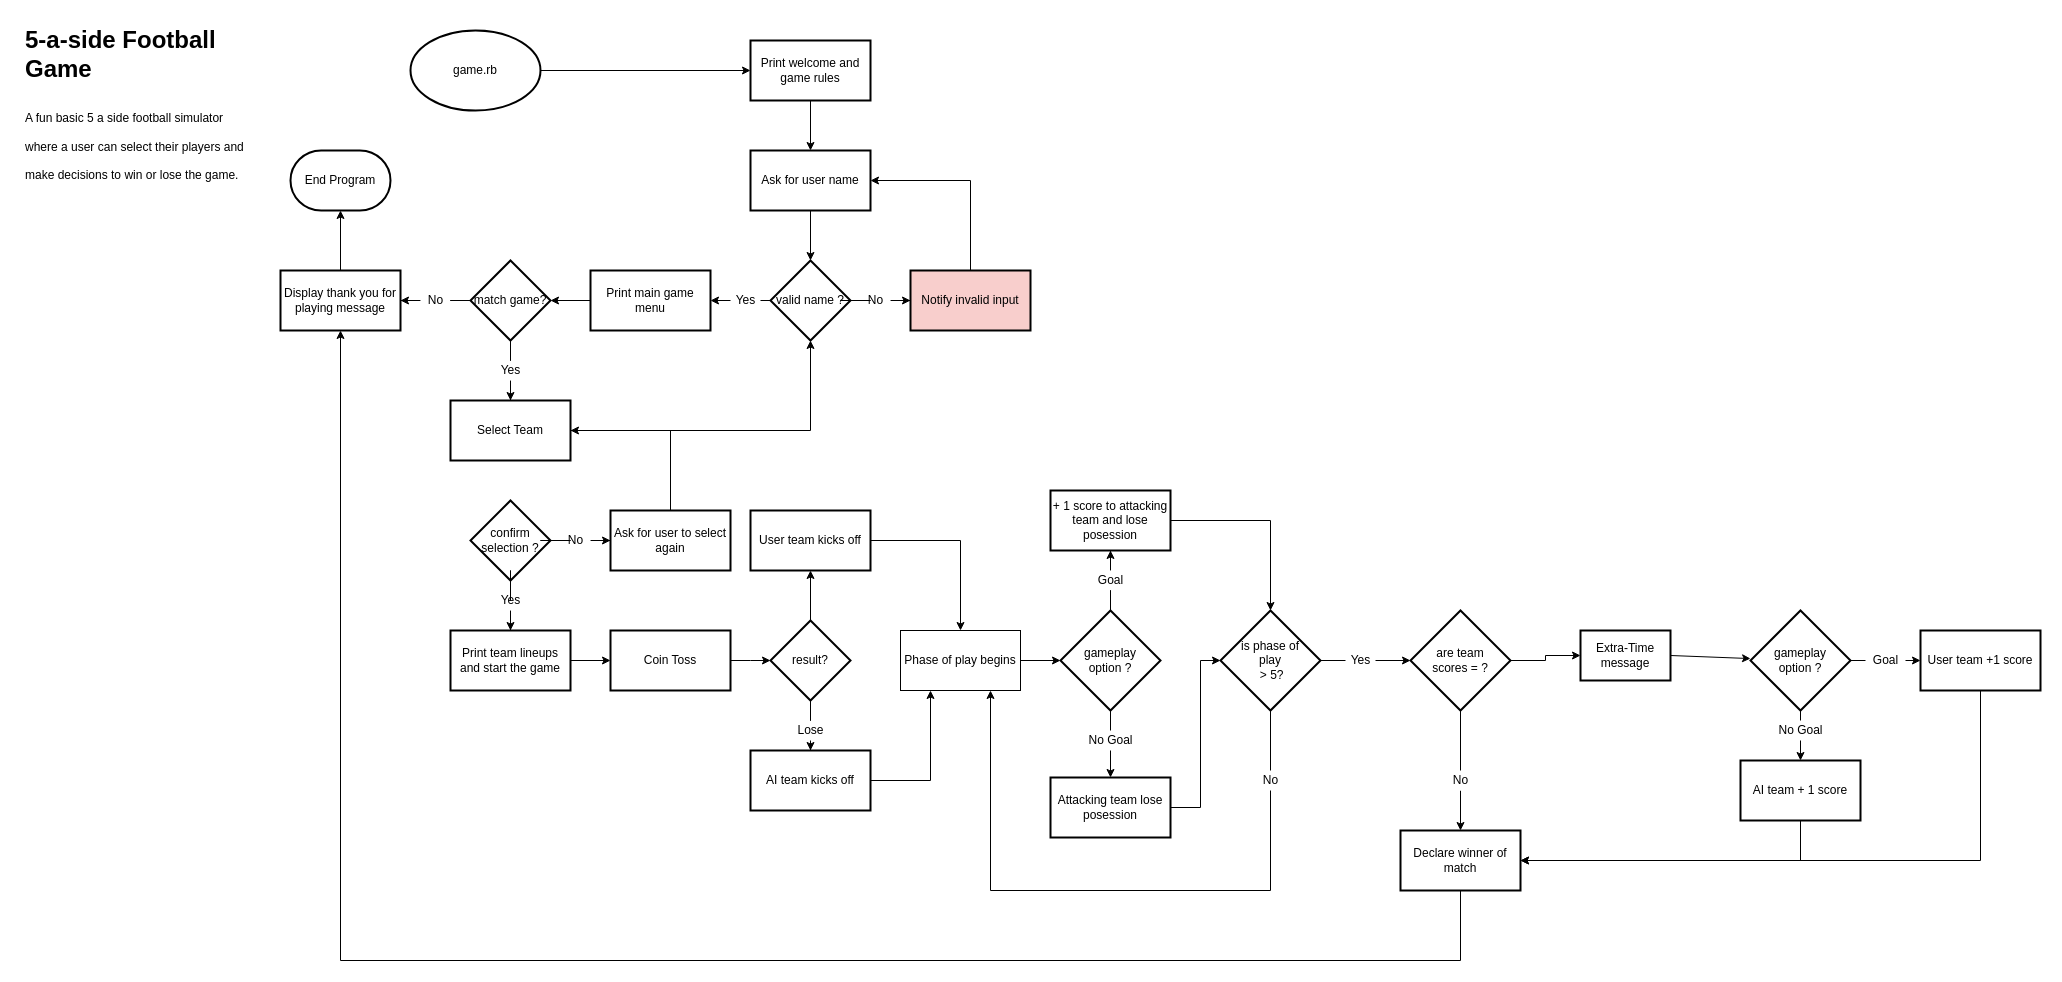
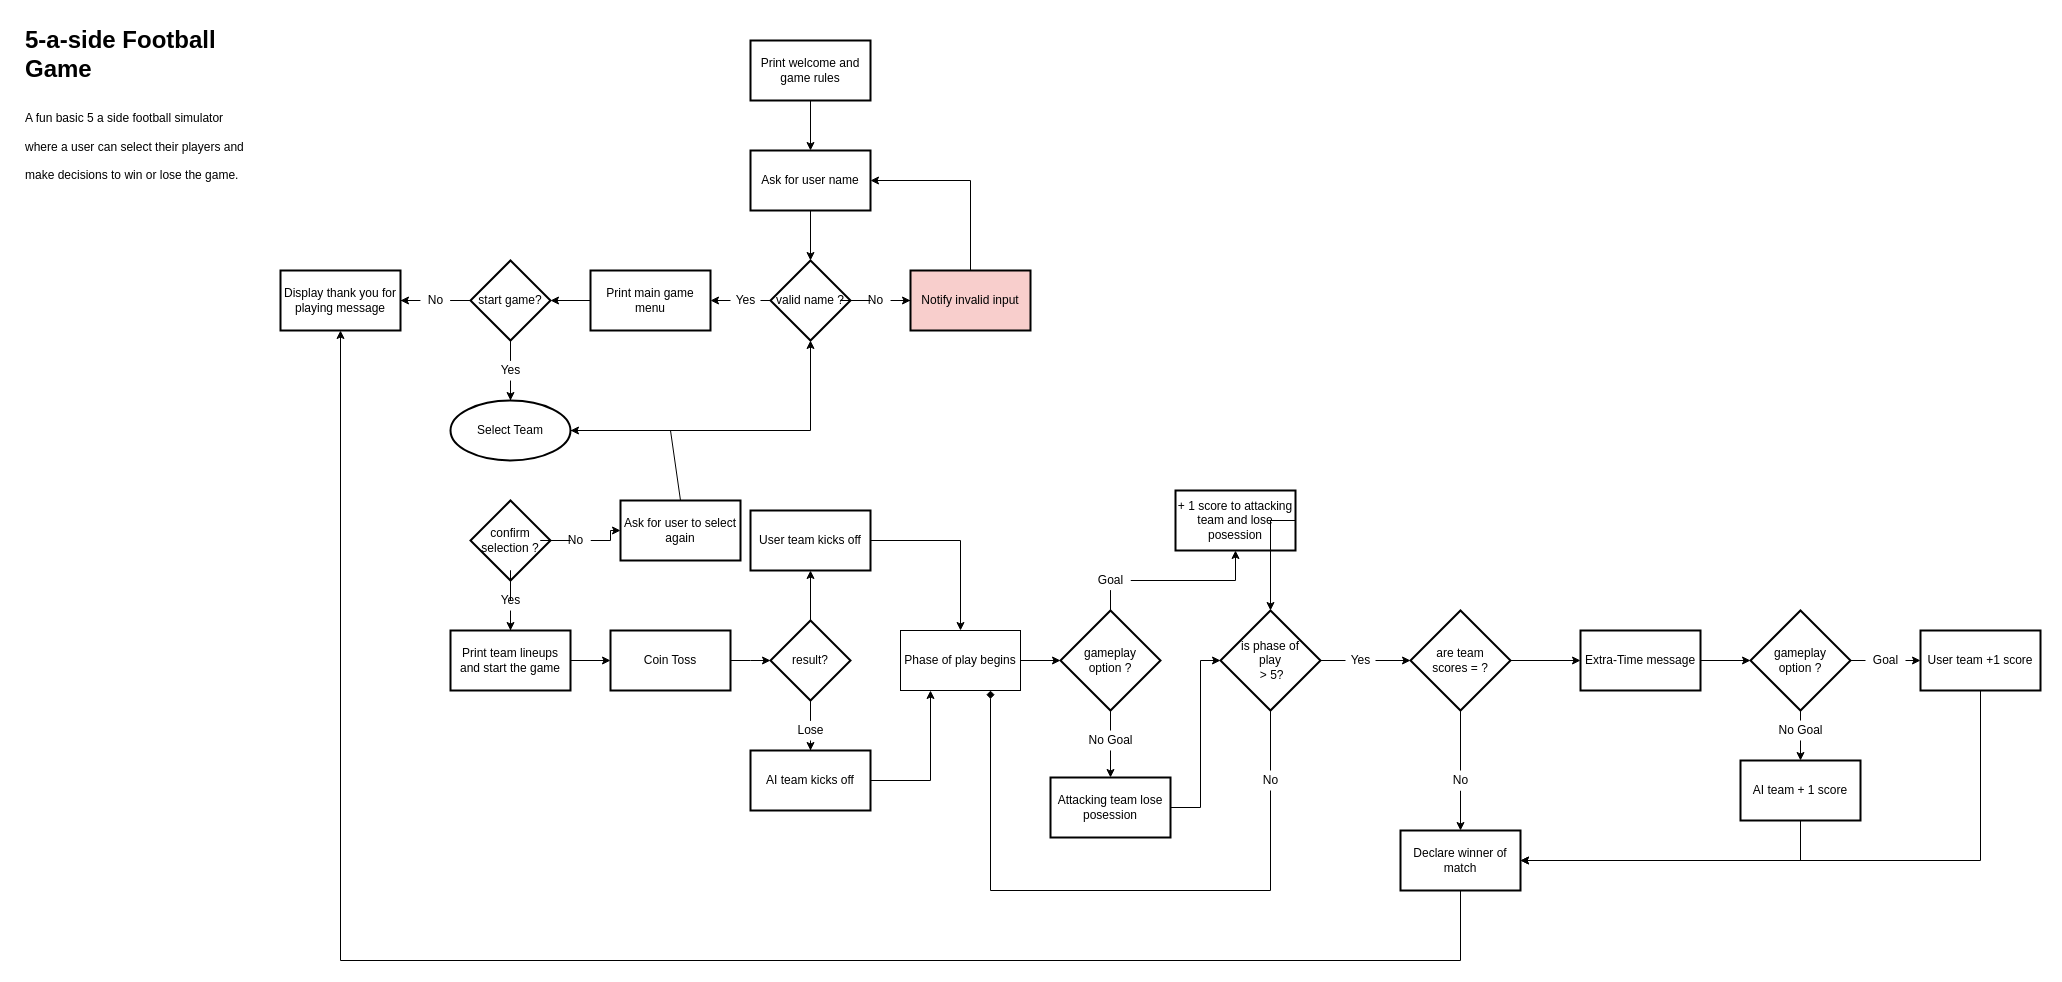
(476, 71) -> none
(642, 71) -> none
(341, 181) -> none
(341, 244) -> none
(511, 301) -> (511, 301)
(511, 431) -> (511, 431)
(1111, 521) -> (1236, 521)
(671, 541) -> (681, 531)
(1626, 656) -> (1641, 661)
(991, 698) -> (991, 699)
